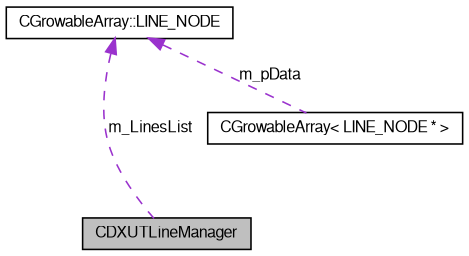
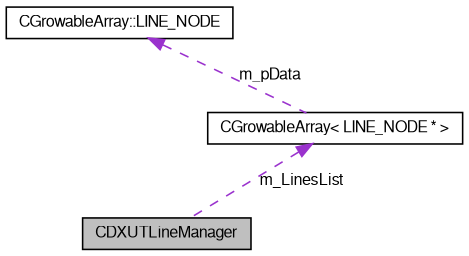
(108, 142) -> (244, 185)
